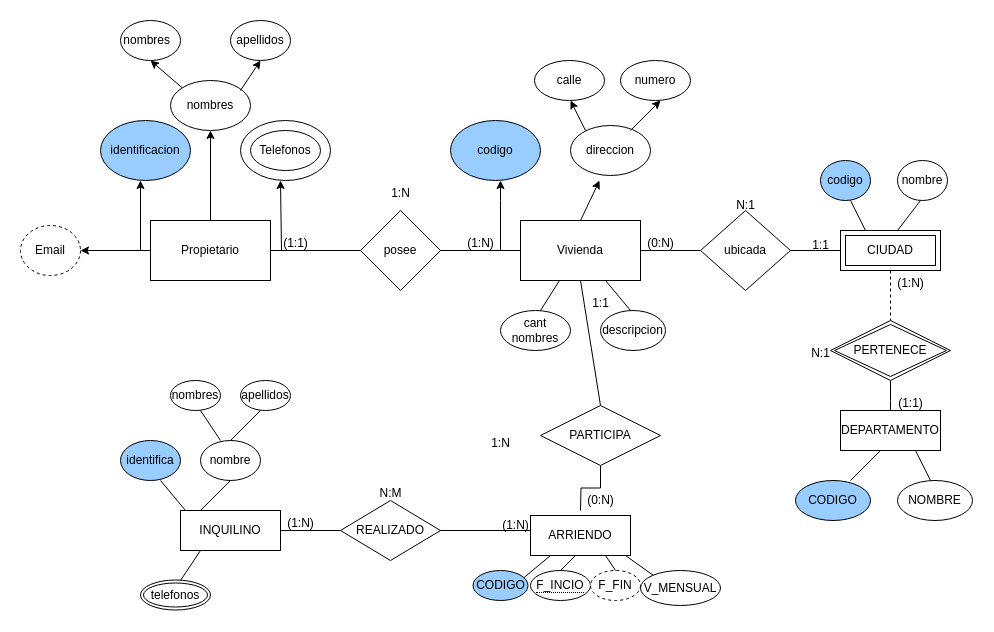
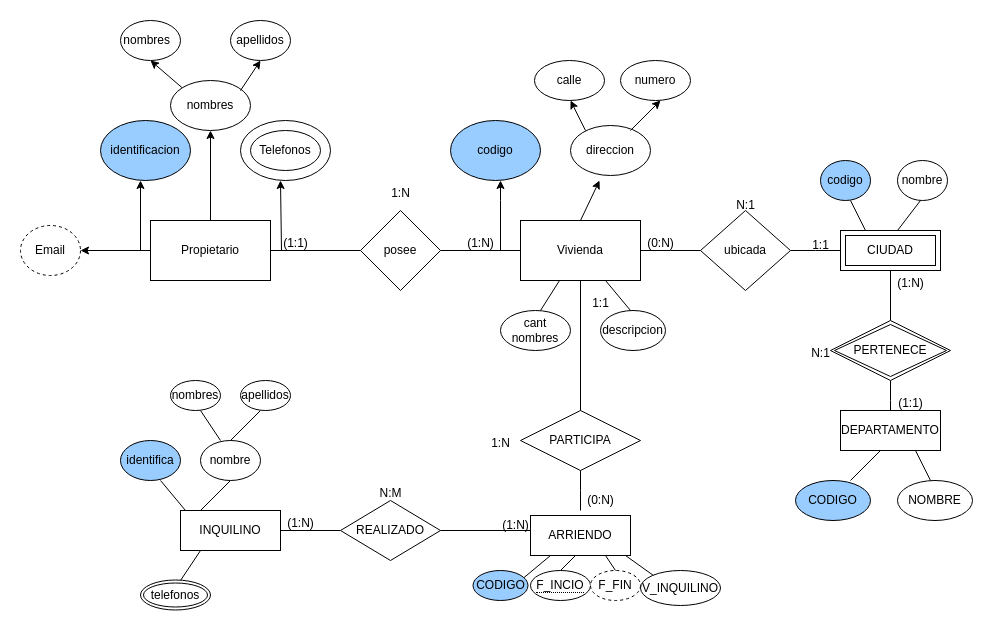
(891, 296) -> (891, 296)
(601, 436) -> (581, 441)
(681, 589) -> (681, 589)
